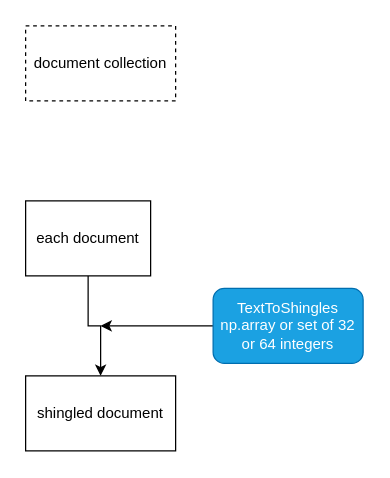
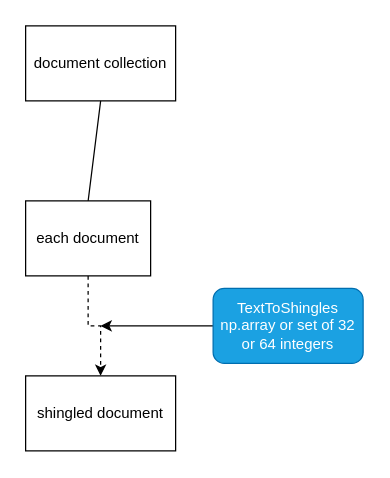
(101, 63) -> (101, 63)
none -> (94, 151)
(91, 326) -> (91, 326)
